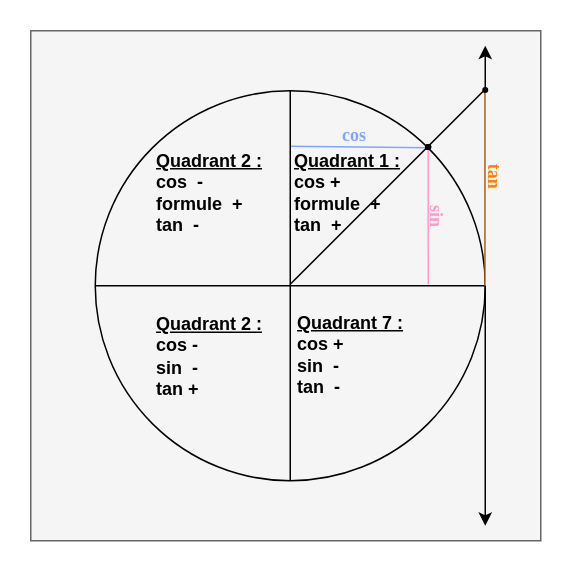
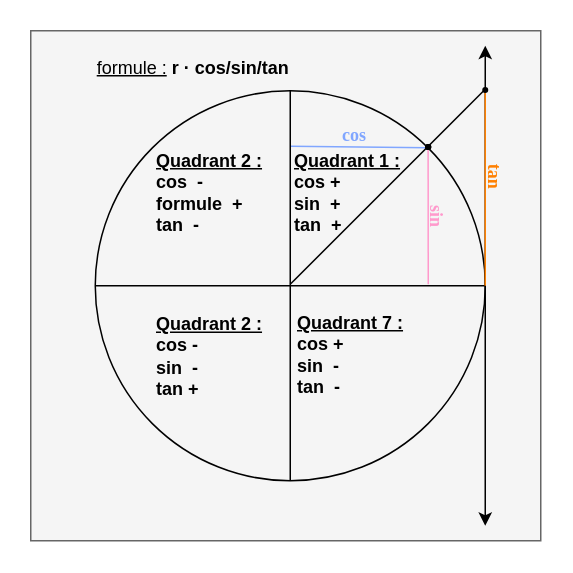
none -> (193, 68)
(348, 193) -> (348, 193)
